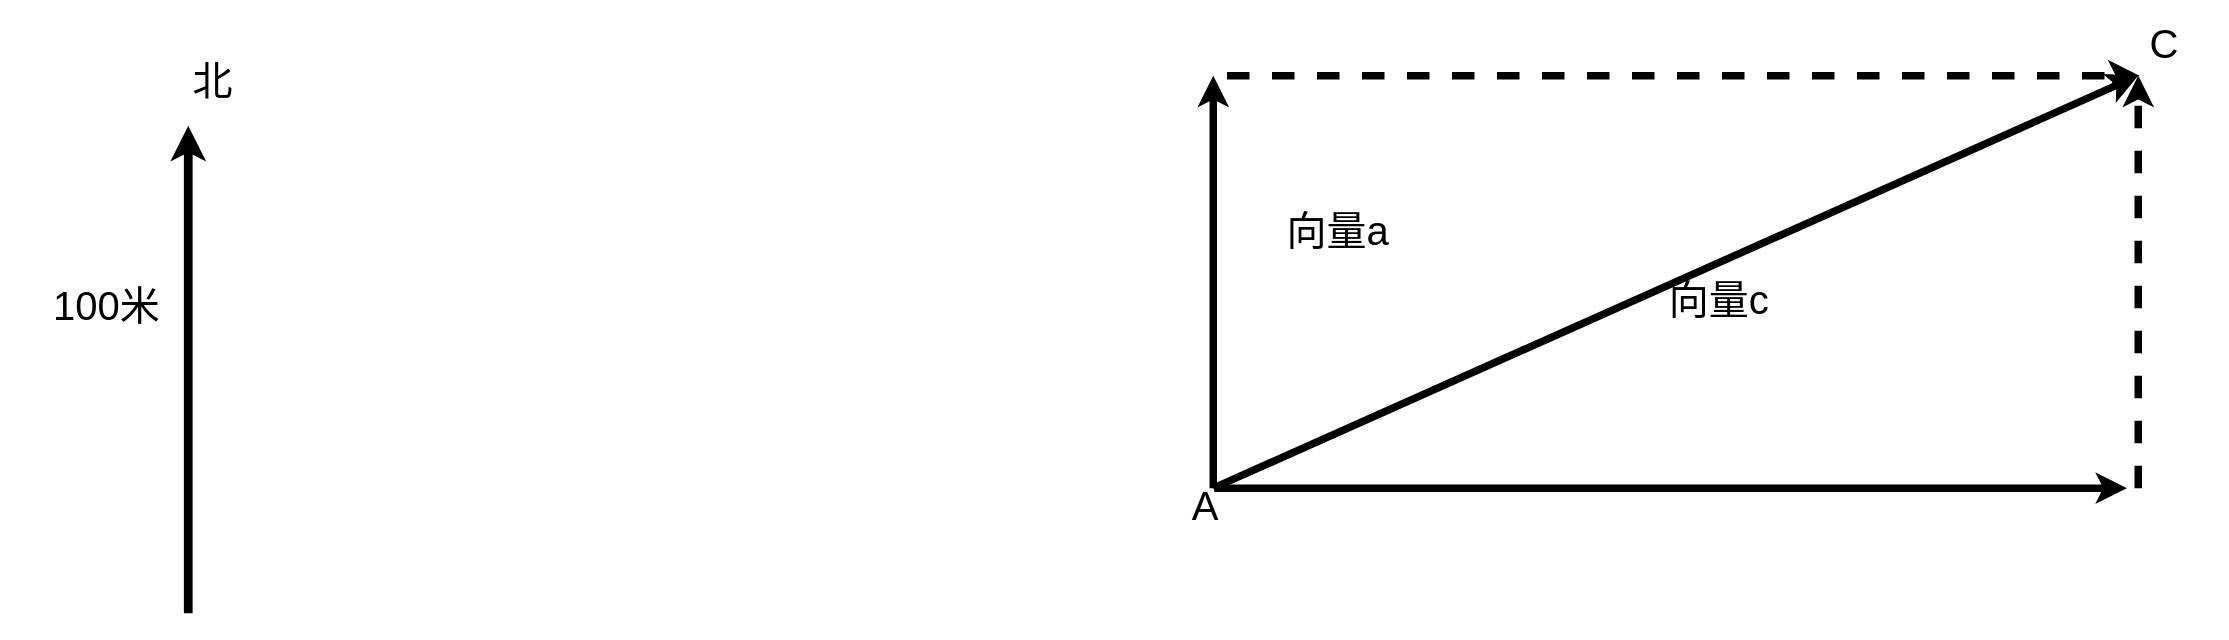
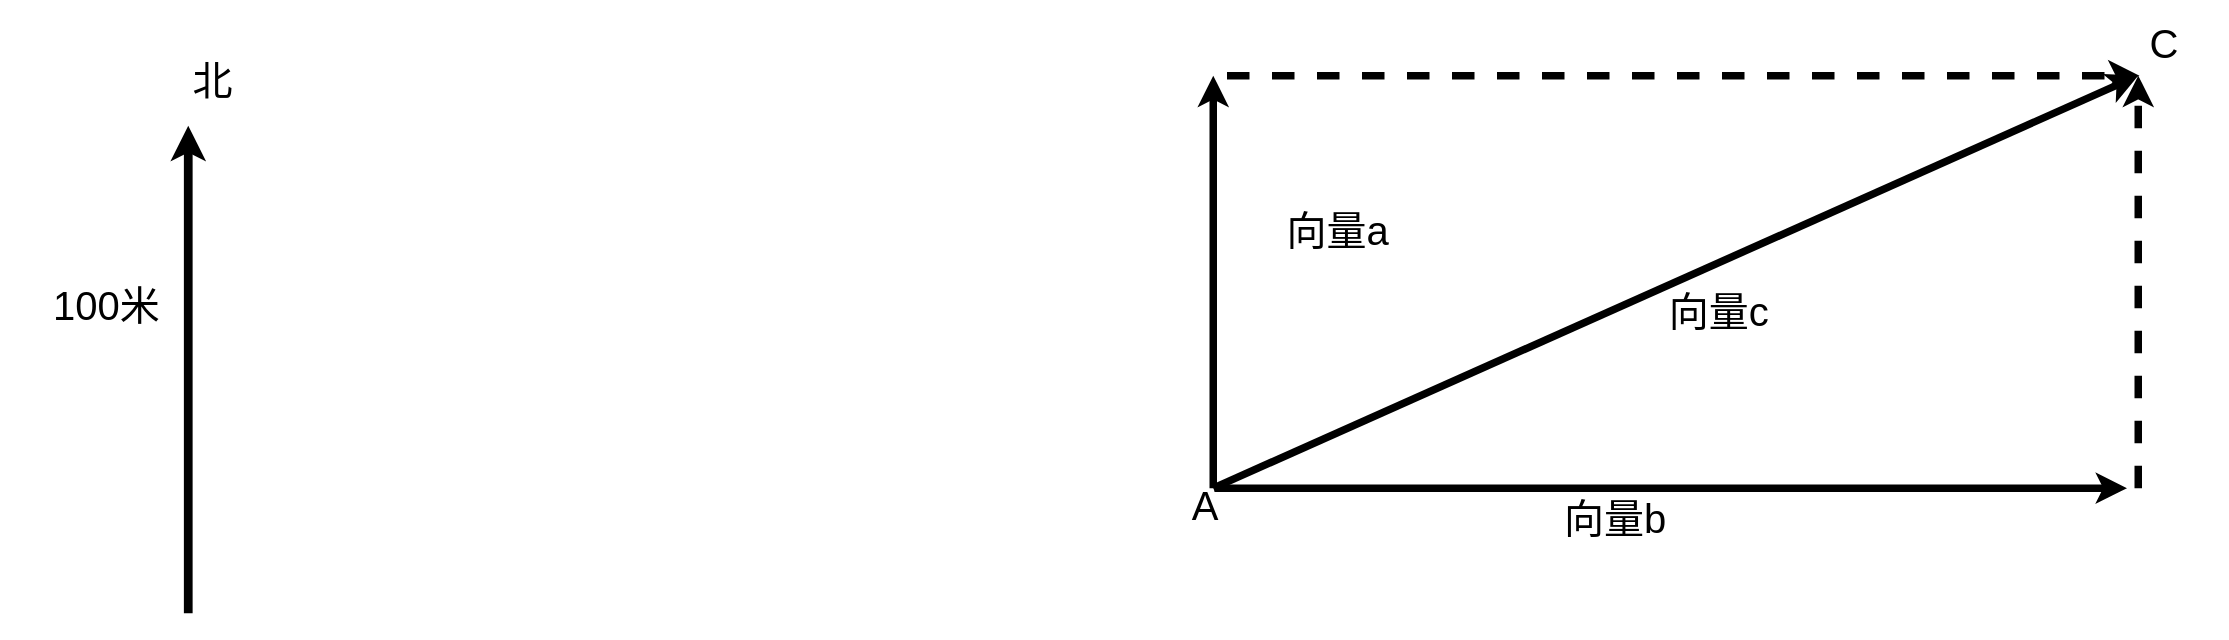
(1719, 301) -> (1719, 313)
none -> (1616, 519)
